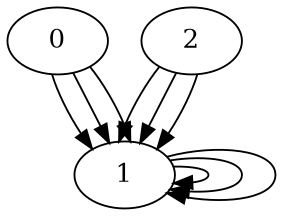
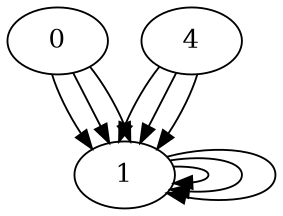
(192, 41) -> (192, 41)
